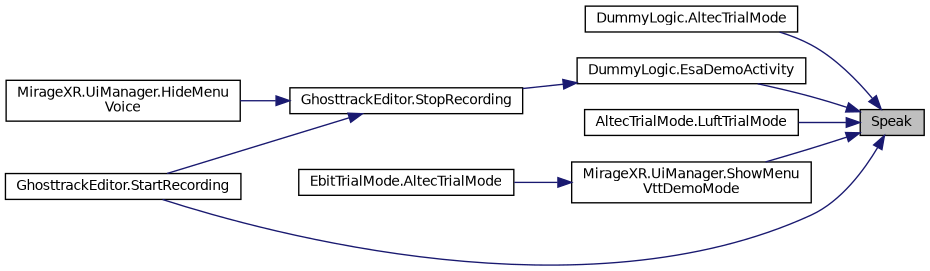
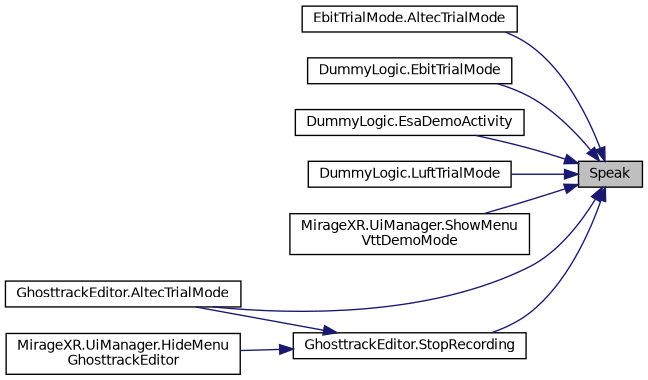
(691, 19) -> (410, 71)
(543, 86) -> (561, 279)
(123, 101) -> (123, 354)
(691, 123) -> (410, 174)
(536, 182) -> (564, 80)
(123, 186) -> (123, 294)
